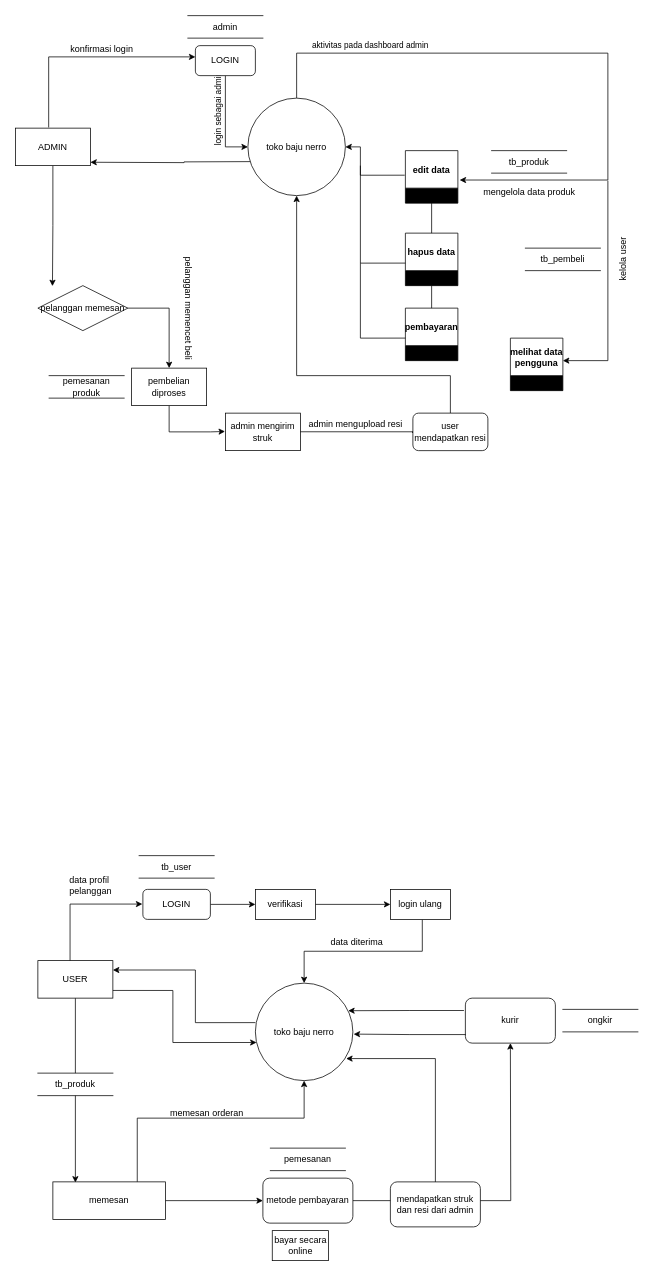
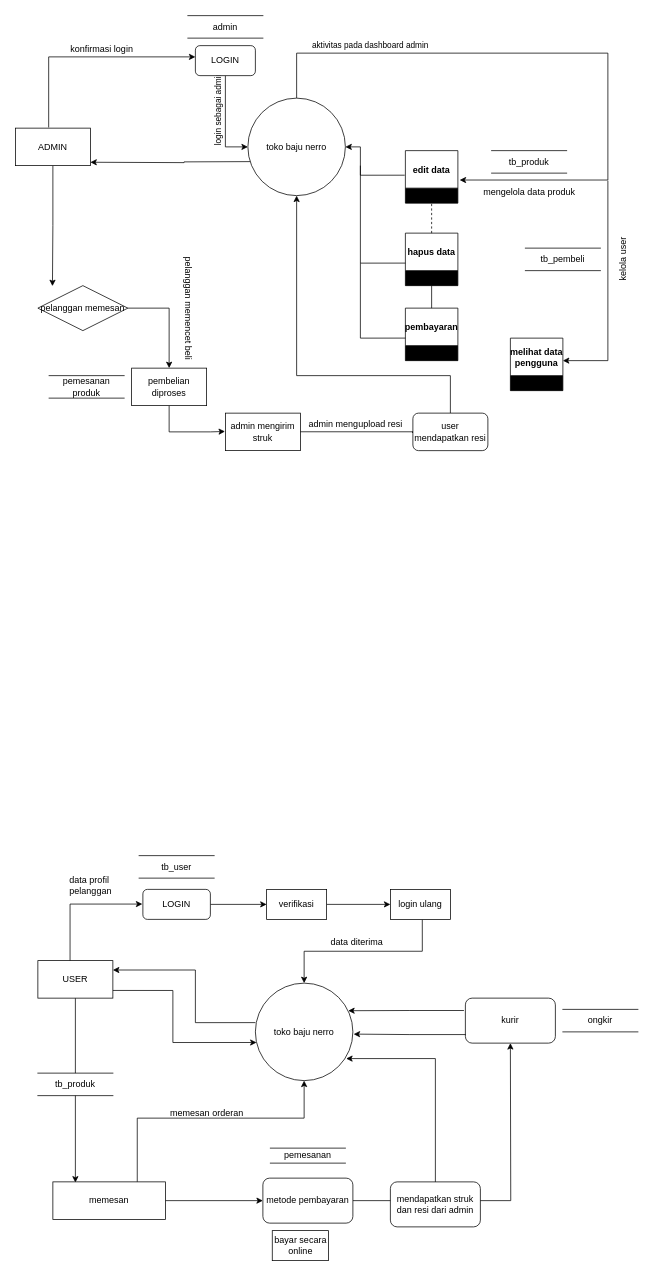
(432, 218) -> (432, 218)
(285, 904) -> (297, 904)
(308, 1159) -> (308, 1155)
